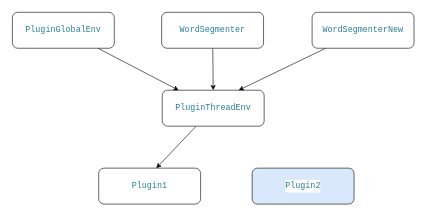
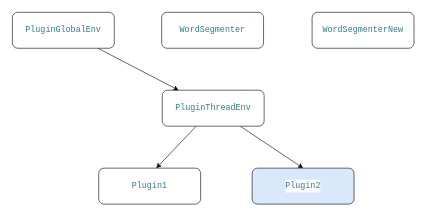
(267, 77) -> none
(213, 84) -> none
none -> (271, 147)
